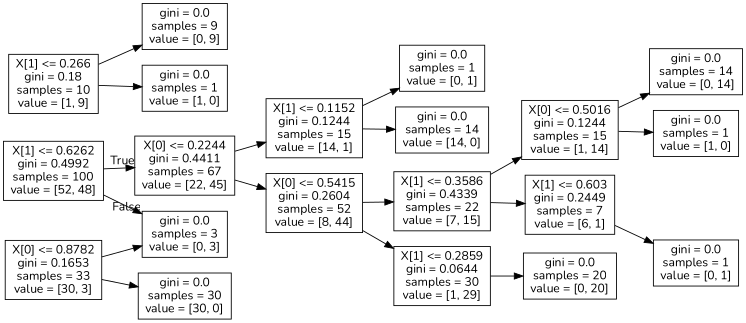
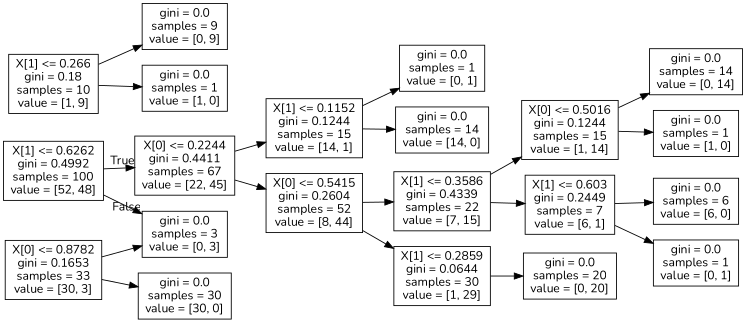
none -> (696, 201)
